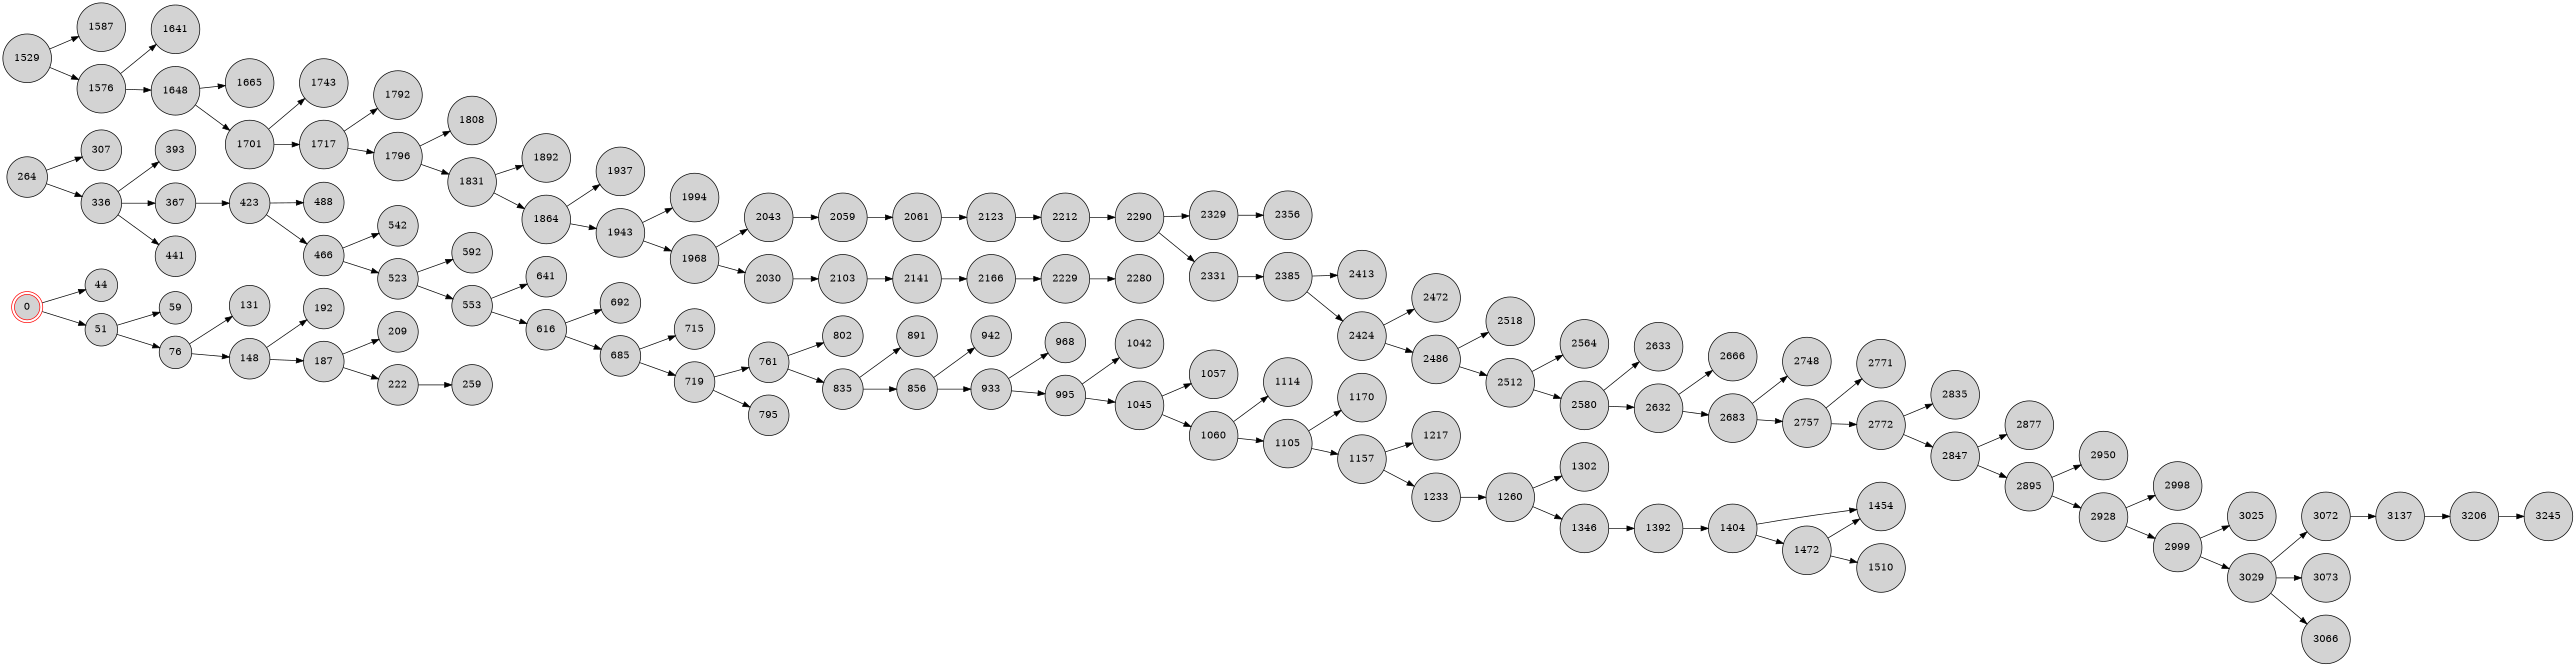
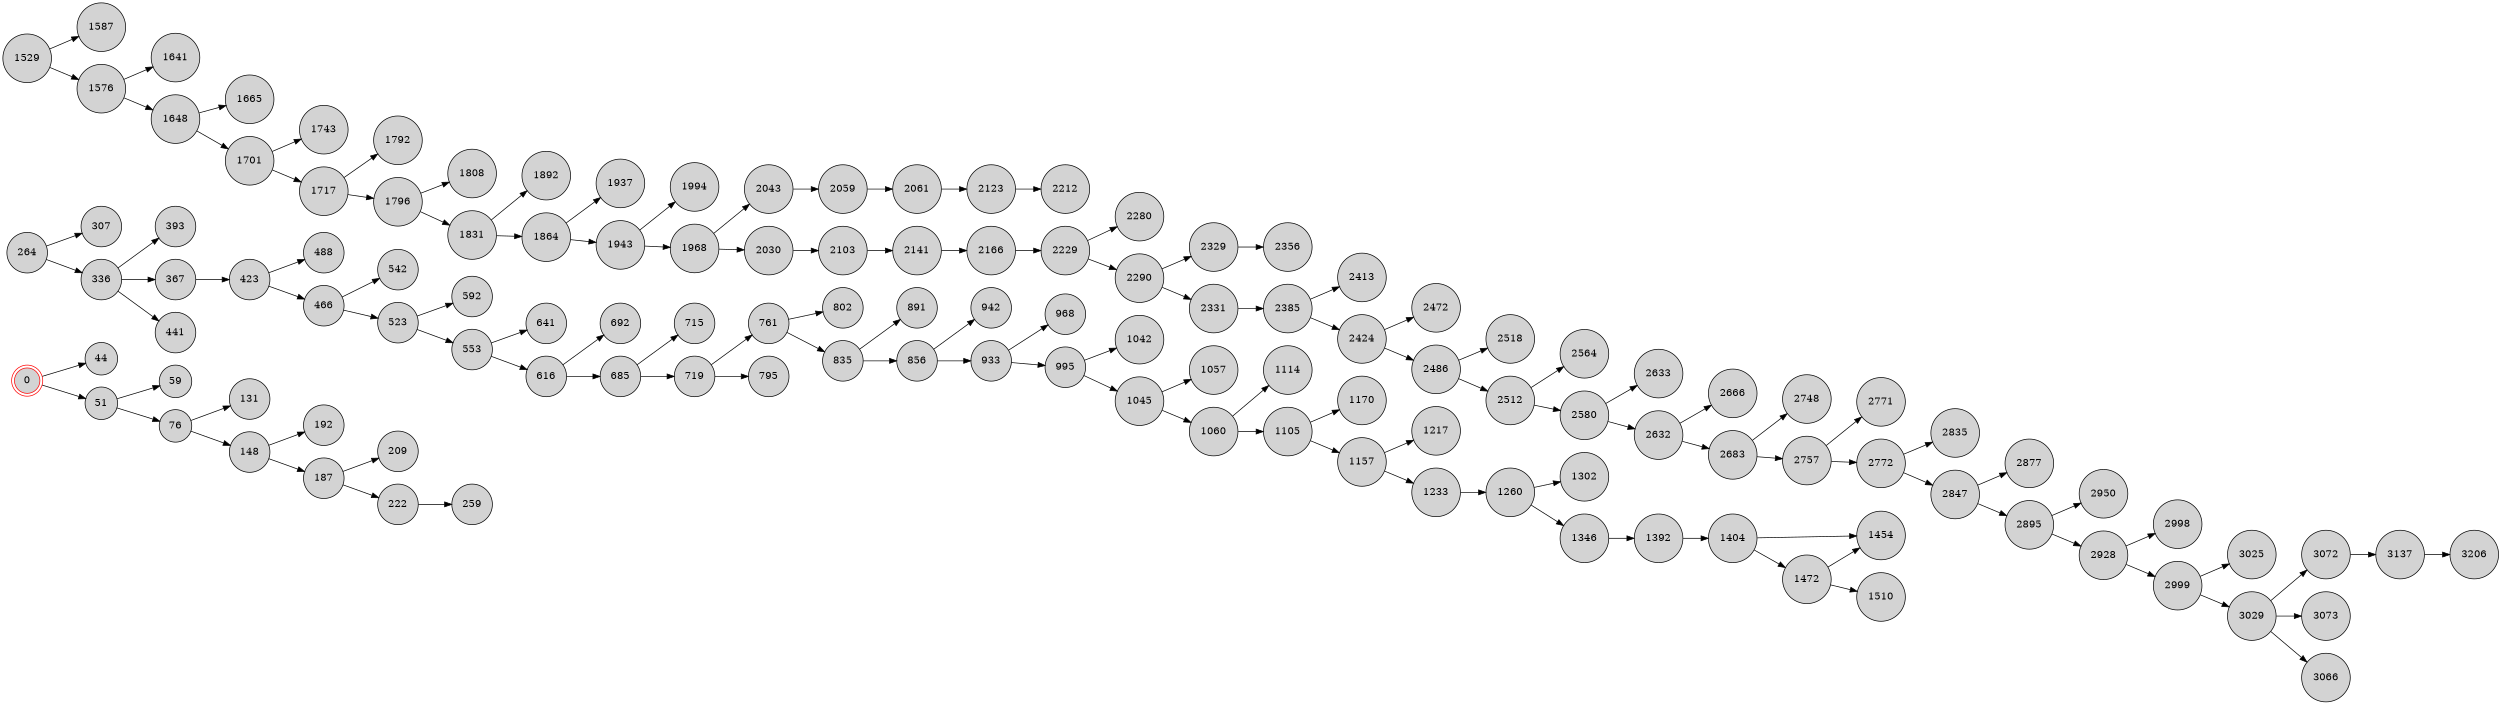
(1099, 217) -> (1099, 263)
(2548, 516) -> none
